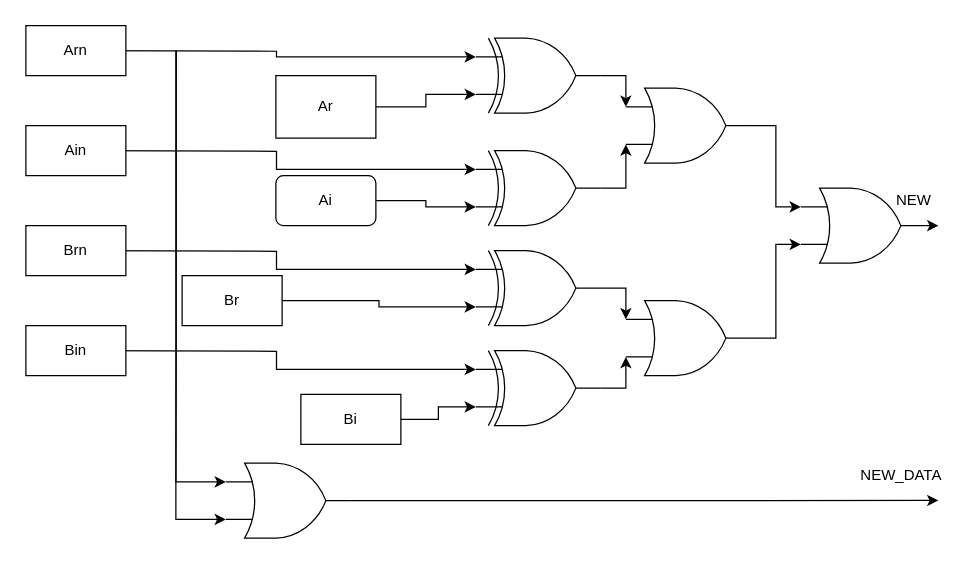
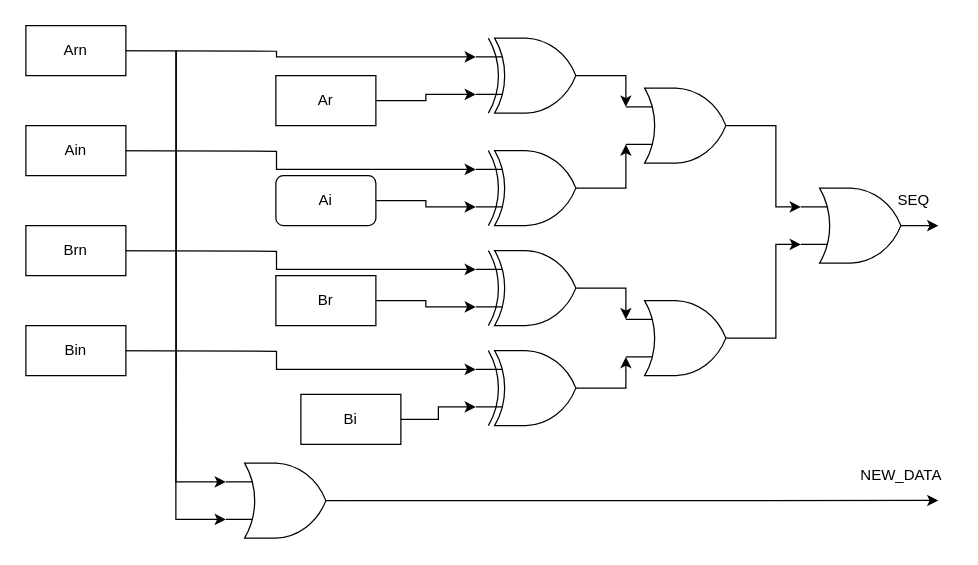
(326, 107) -> (326, 101)
(914, 201) -> (914, 201)
(232, 301) -> (326, 301)
